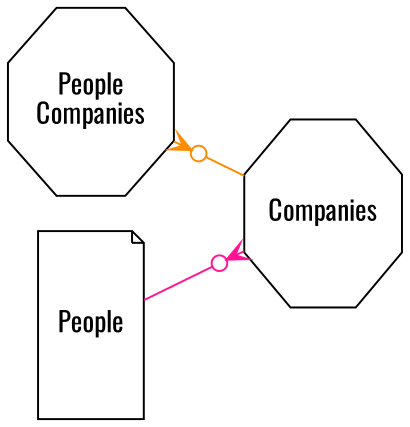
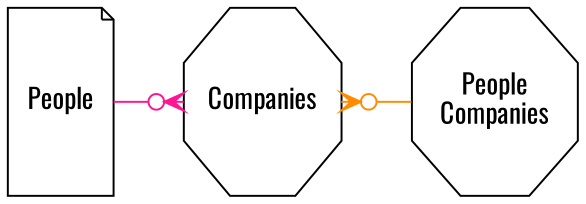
(225, 166) -> (394, 102)
